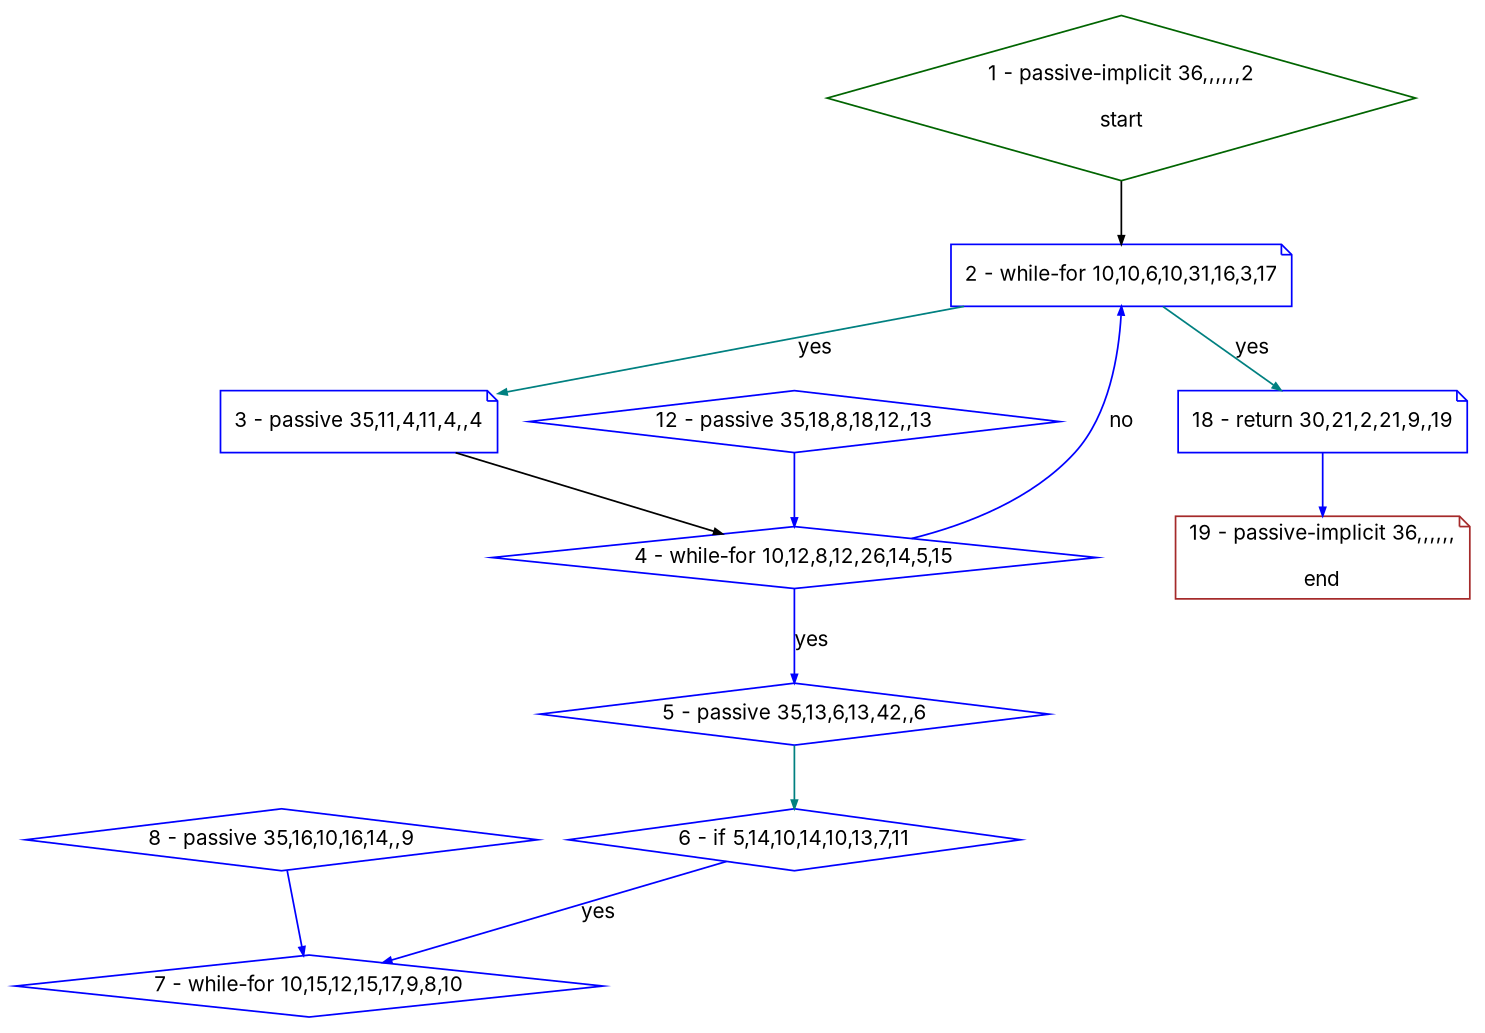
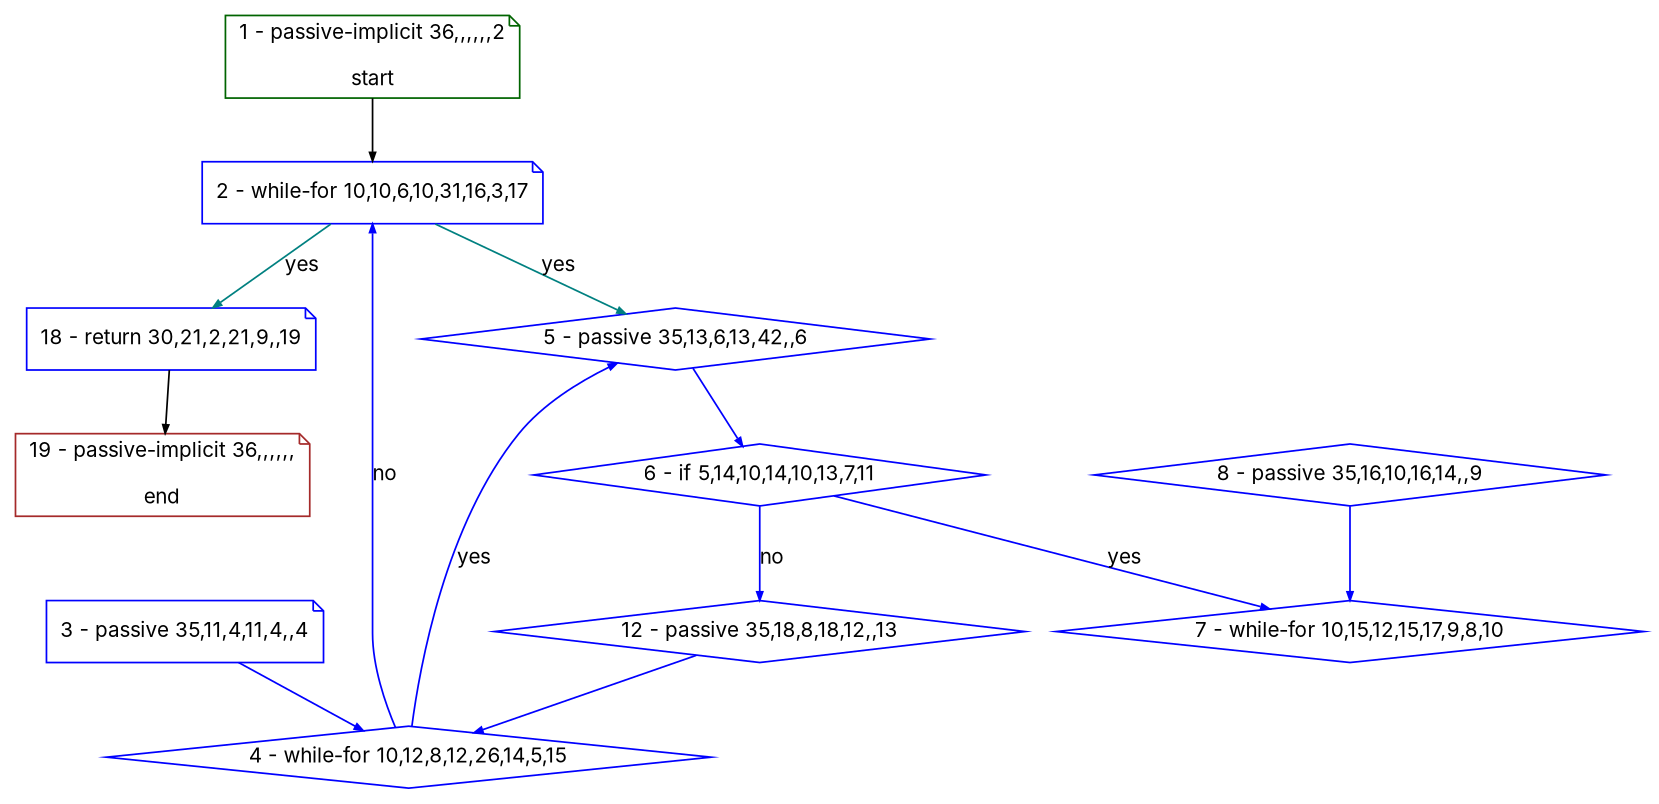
(1121, 98) -> (373, 57)
(736, 349) -> (526, 267)
(1323, 480) -> (168, 397)
(585, 492) -> (297, 694)
none -> (760, 549)
(794, 773) -> (715, 403)
